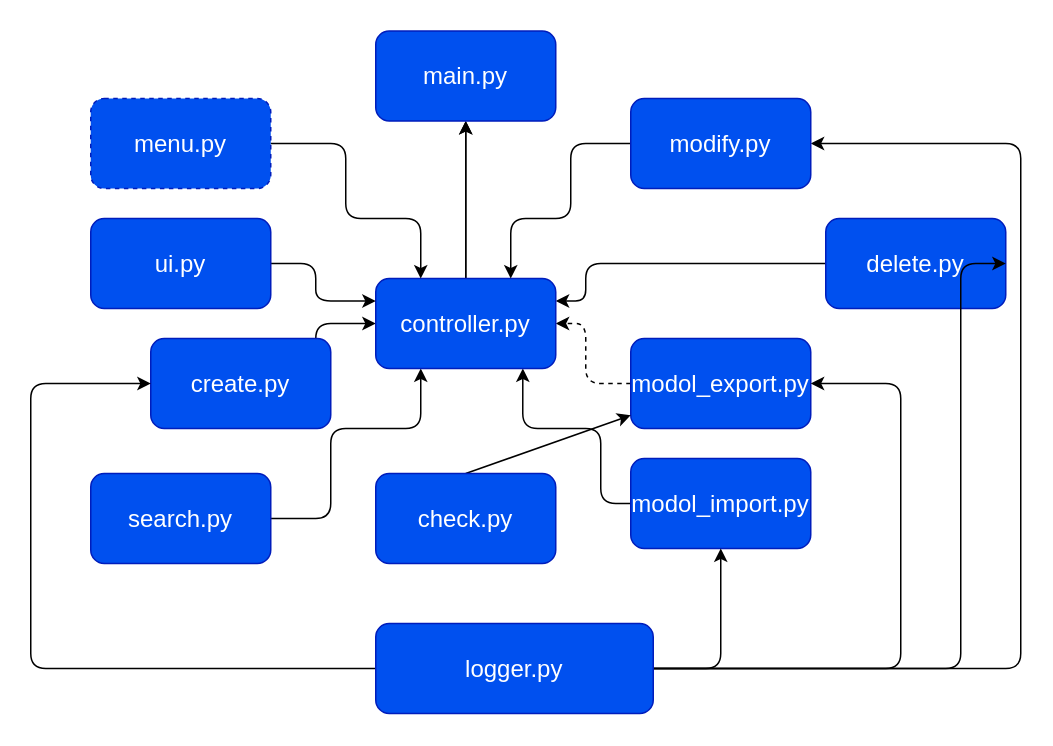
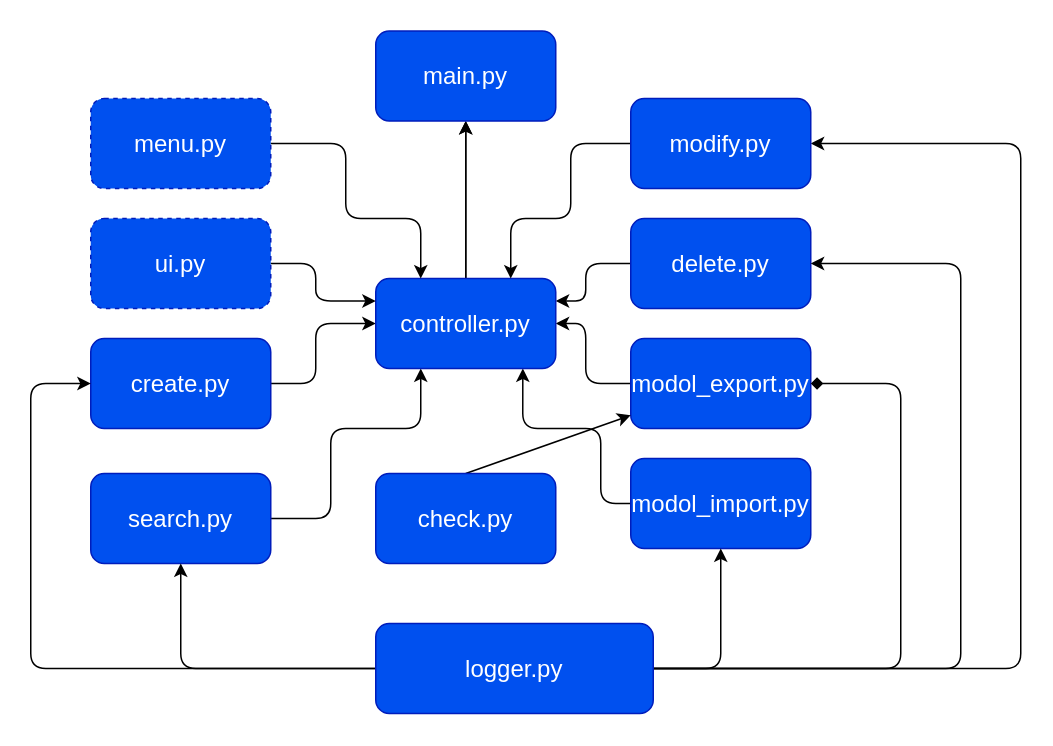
(181, 263) -> (181, 263)
(916, 263) -> (721, 263)
(586, 364) -> (586, 364)
(241, 383) -> (181, 383)
(822, 383) -> (823, 383)
none -> (181, 619)
